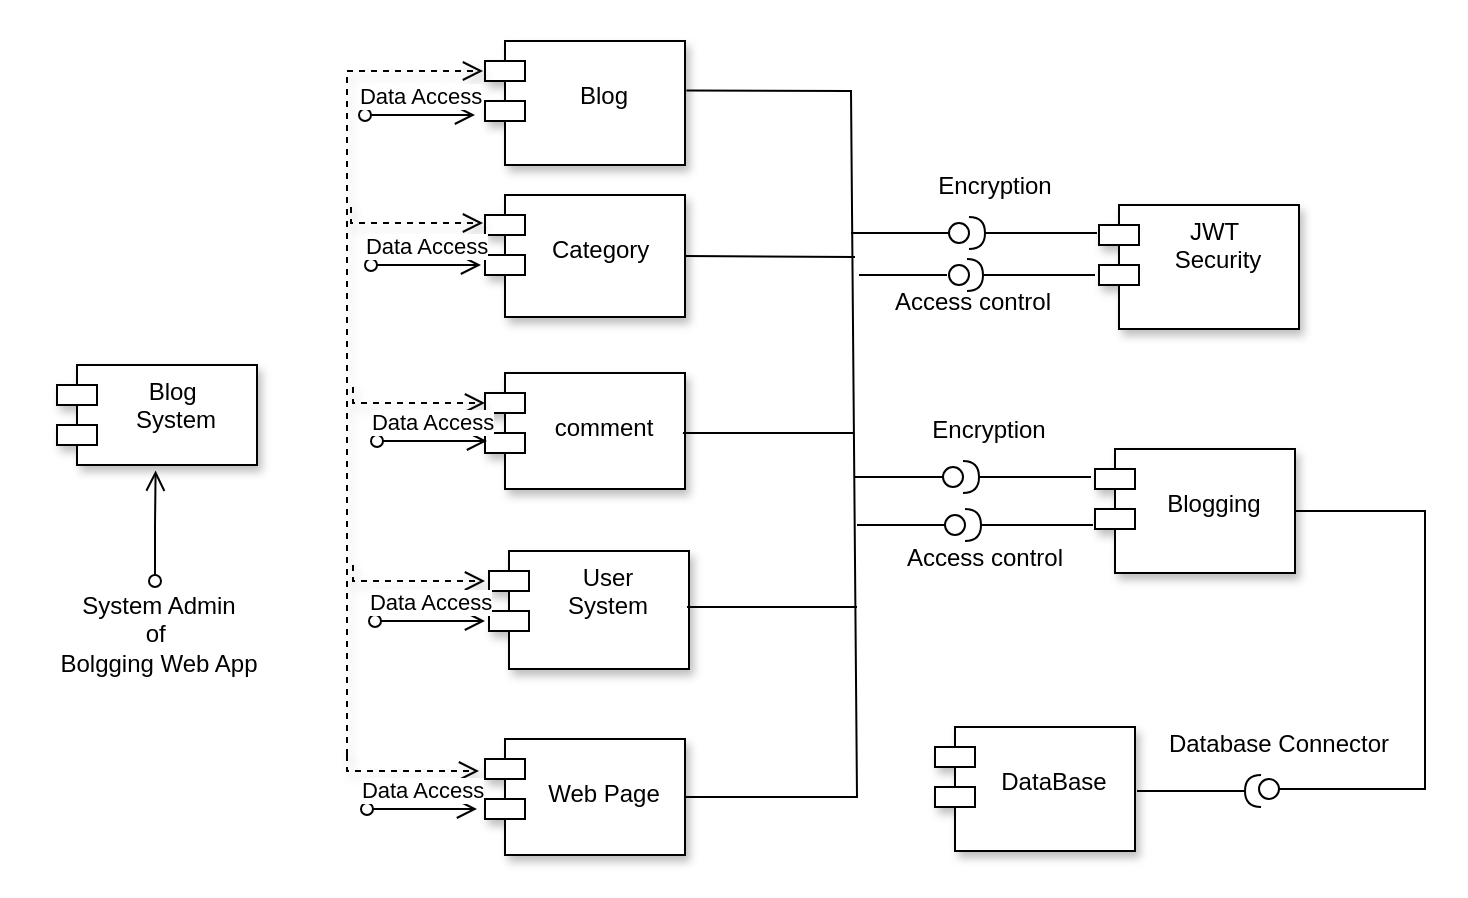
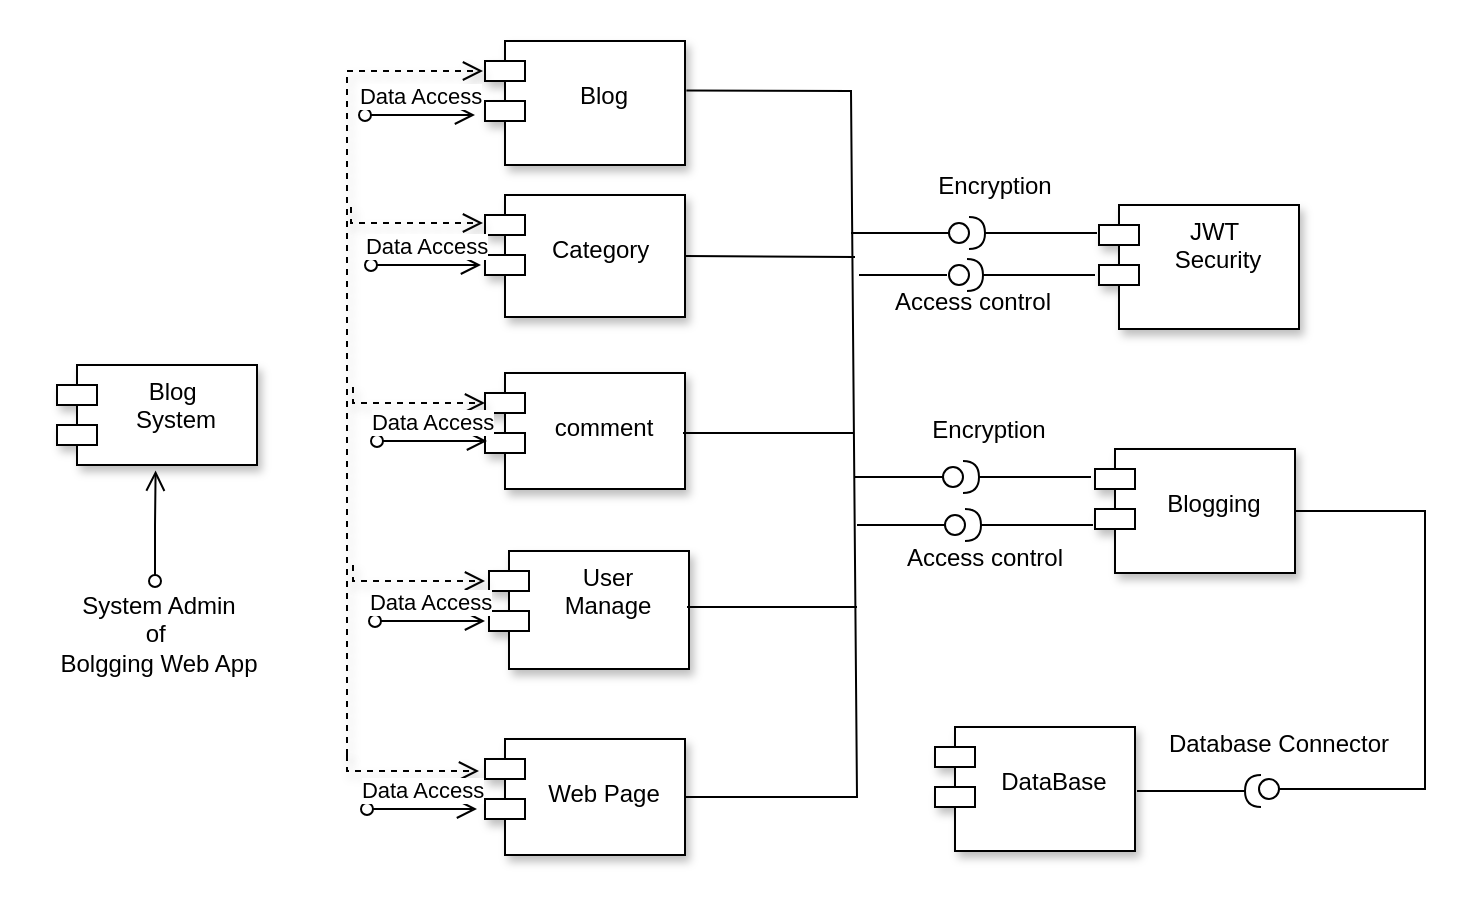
(609, 594) -> (609, 594)
